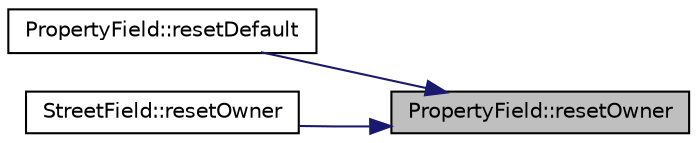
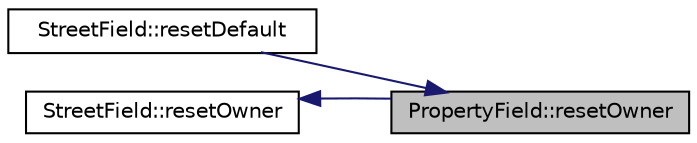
(162, 31) -> (162, 31)
(334, 126) -> (356, 98)
